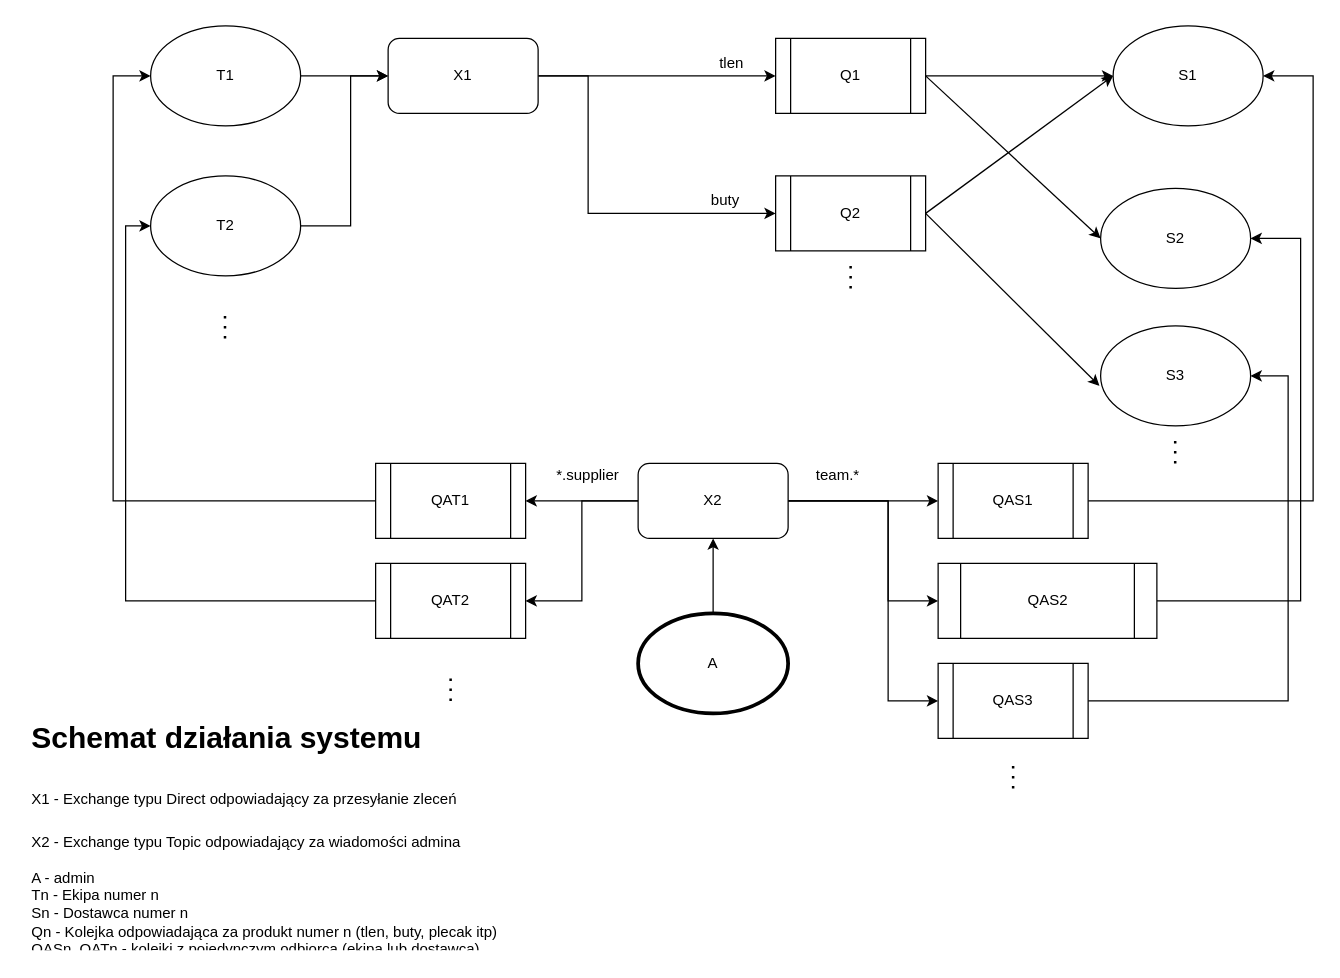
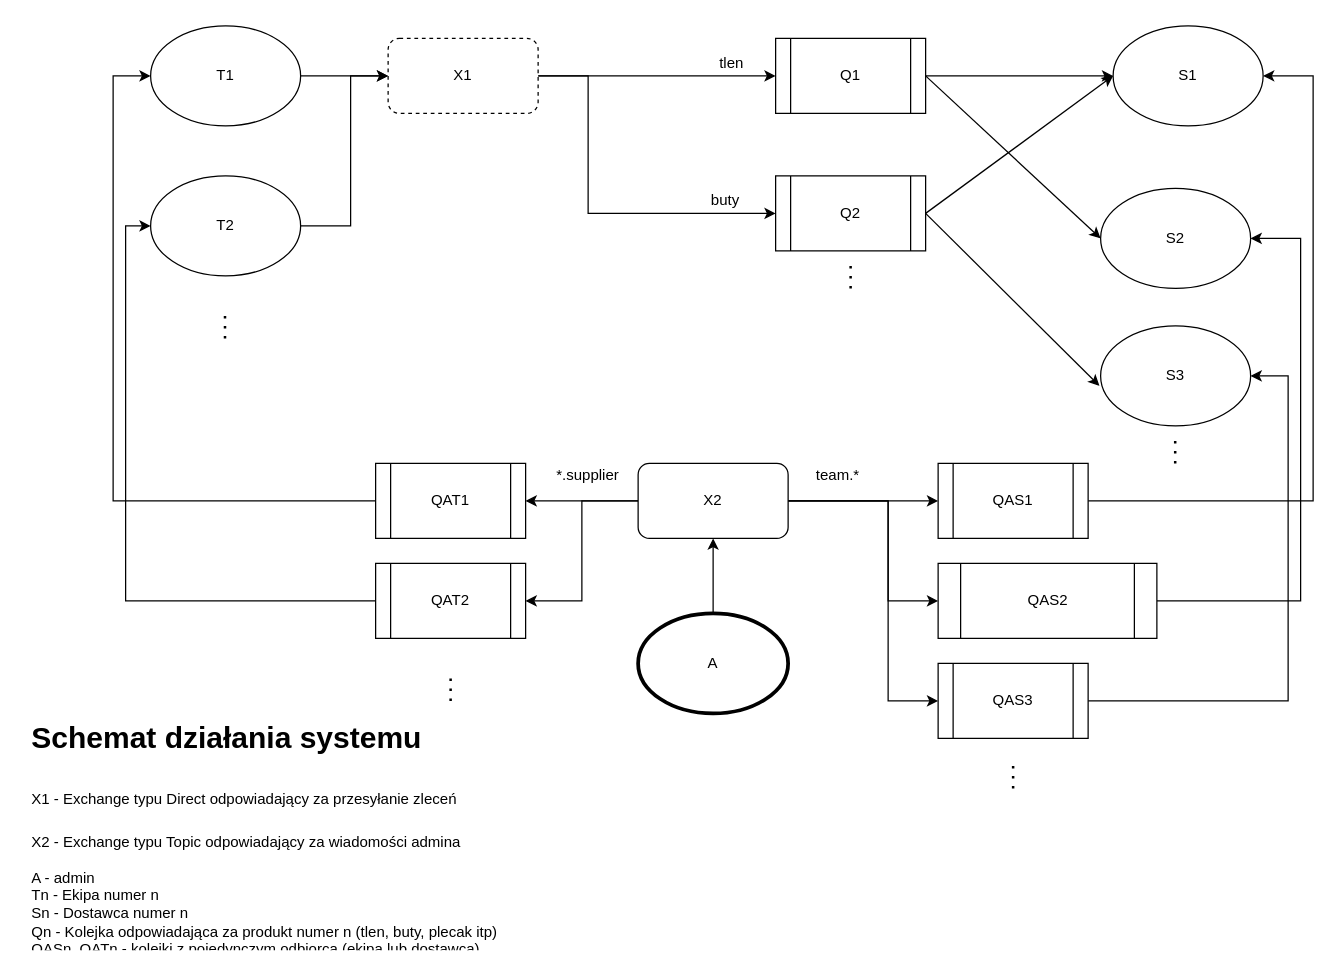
(463, 76) -> (463, 76)
